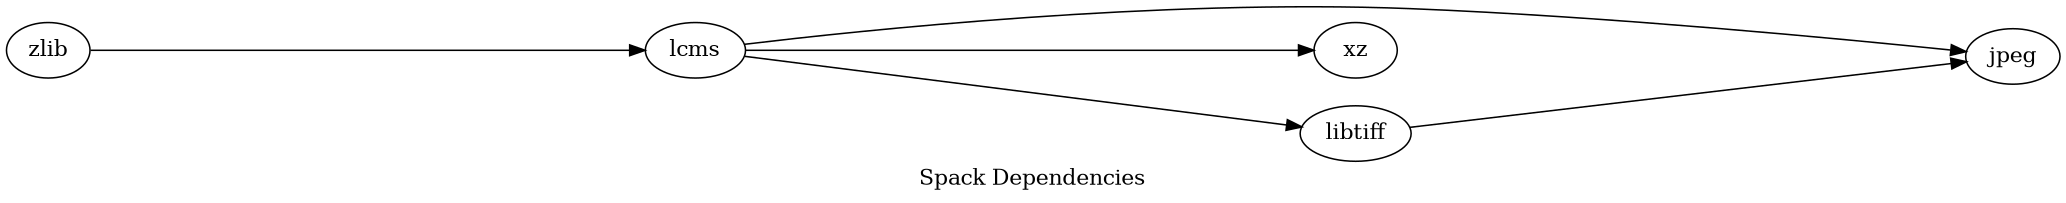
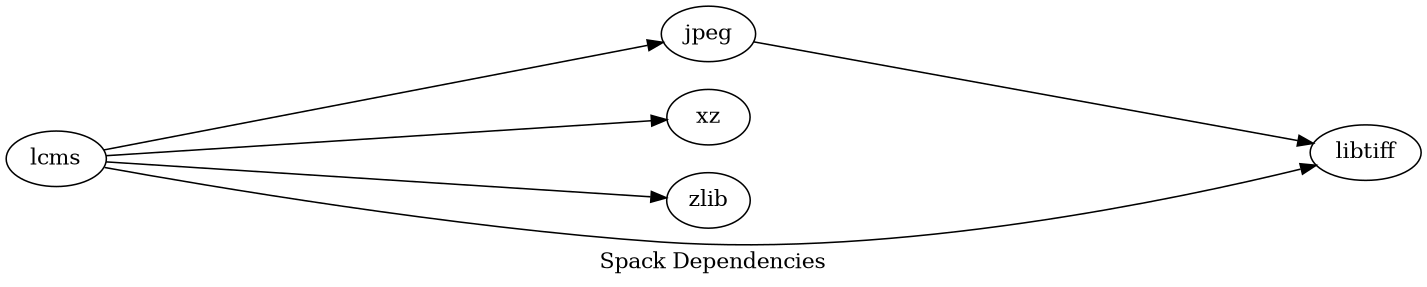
(360, 50) -> (378, 179)
(1680, 95) -> (1026, 91)
